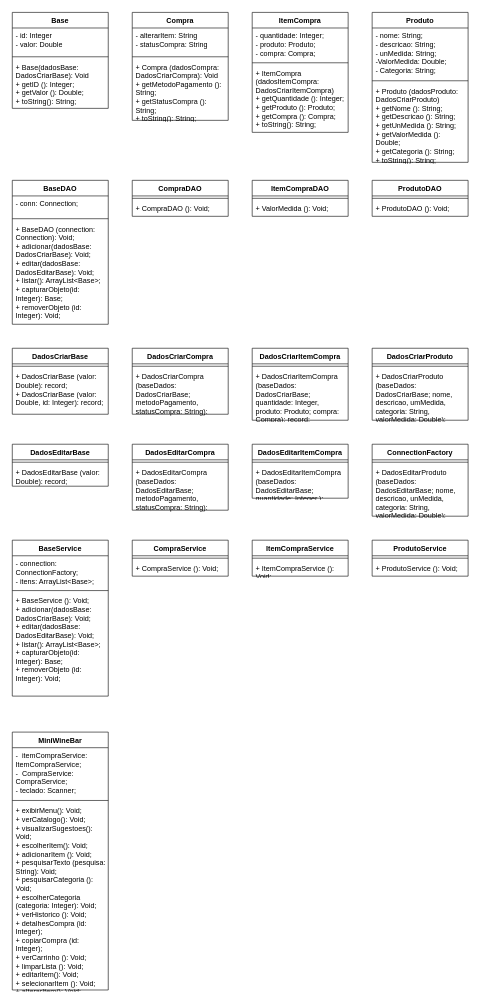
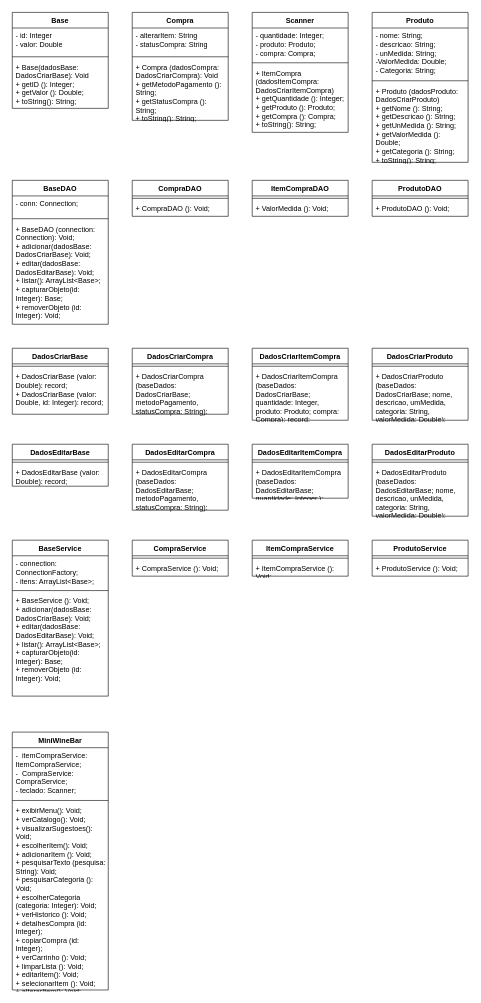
(300, 21) -> (300, 21)
(420, 453) -> (420, 453)
